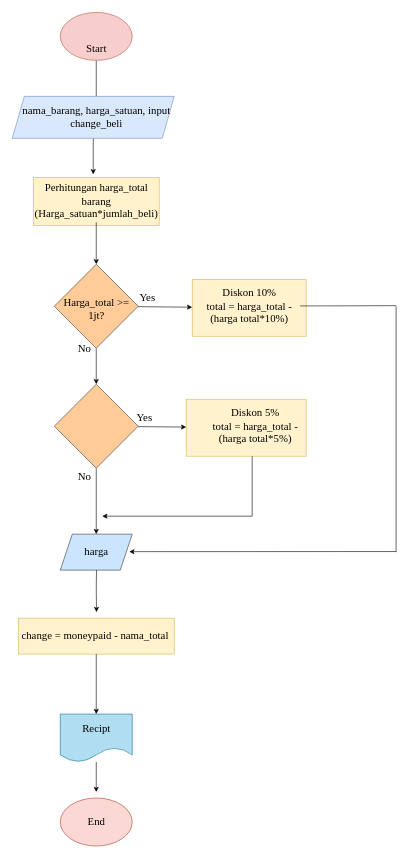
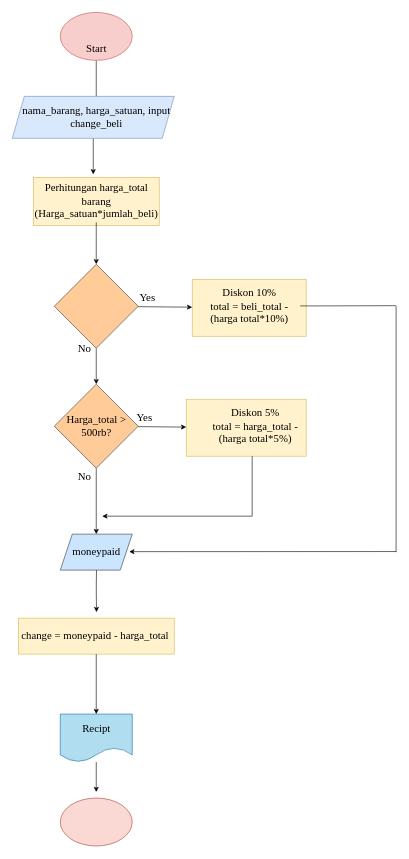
(250, 306) -> (250, 306)
(96, 309) -> none
none -> (96, 426)
(97, 552) -> (97, 552)
(97, 636) -> (97, 636)
(96, 822) -> none
